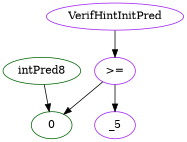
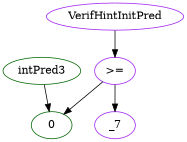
(42, 71) -> (42, 71)
(115, 125) -> (115, 125)
